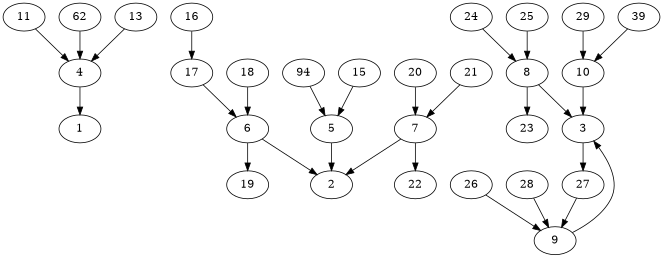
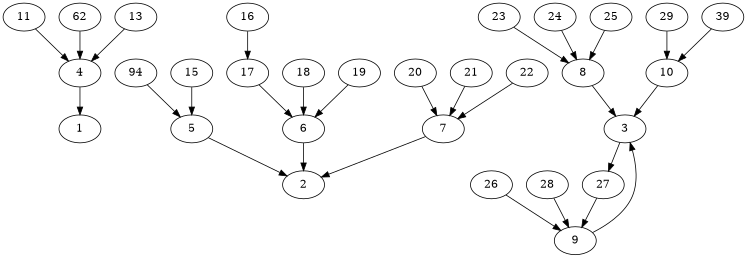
(527, 97) -> (538, 43)
(248, 153) -> (334, 98)
(415, 153) -> (488, 99)
